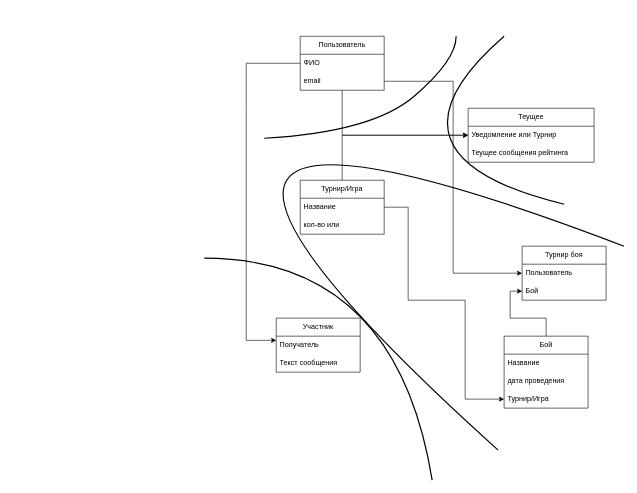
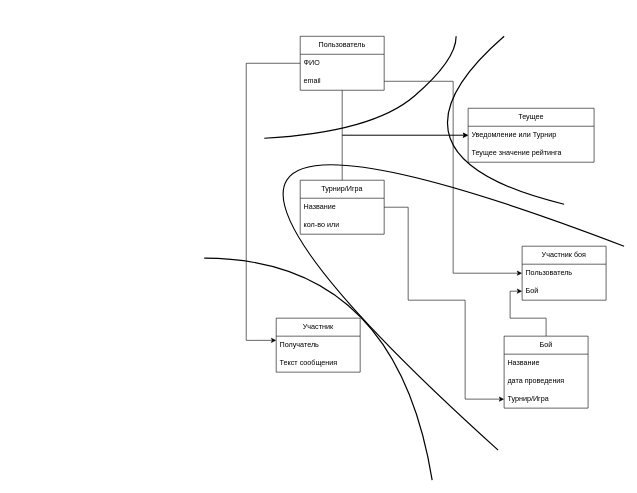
(520, 153) -> (518, 153)
(564, 255) -> (564, 255)
